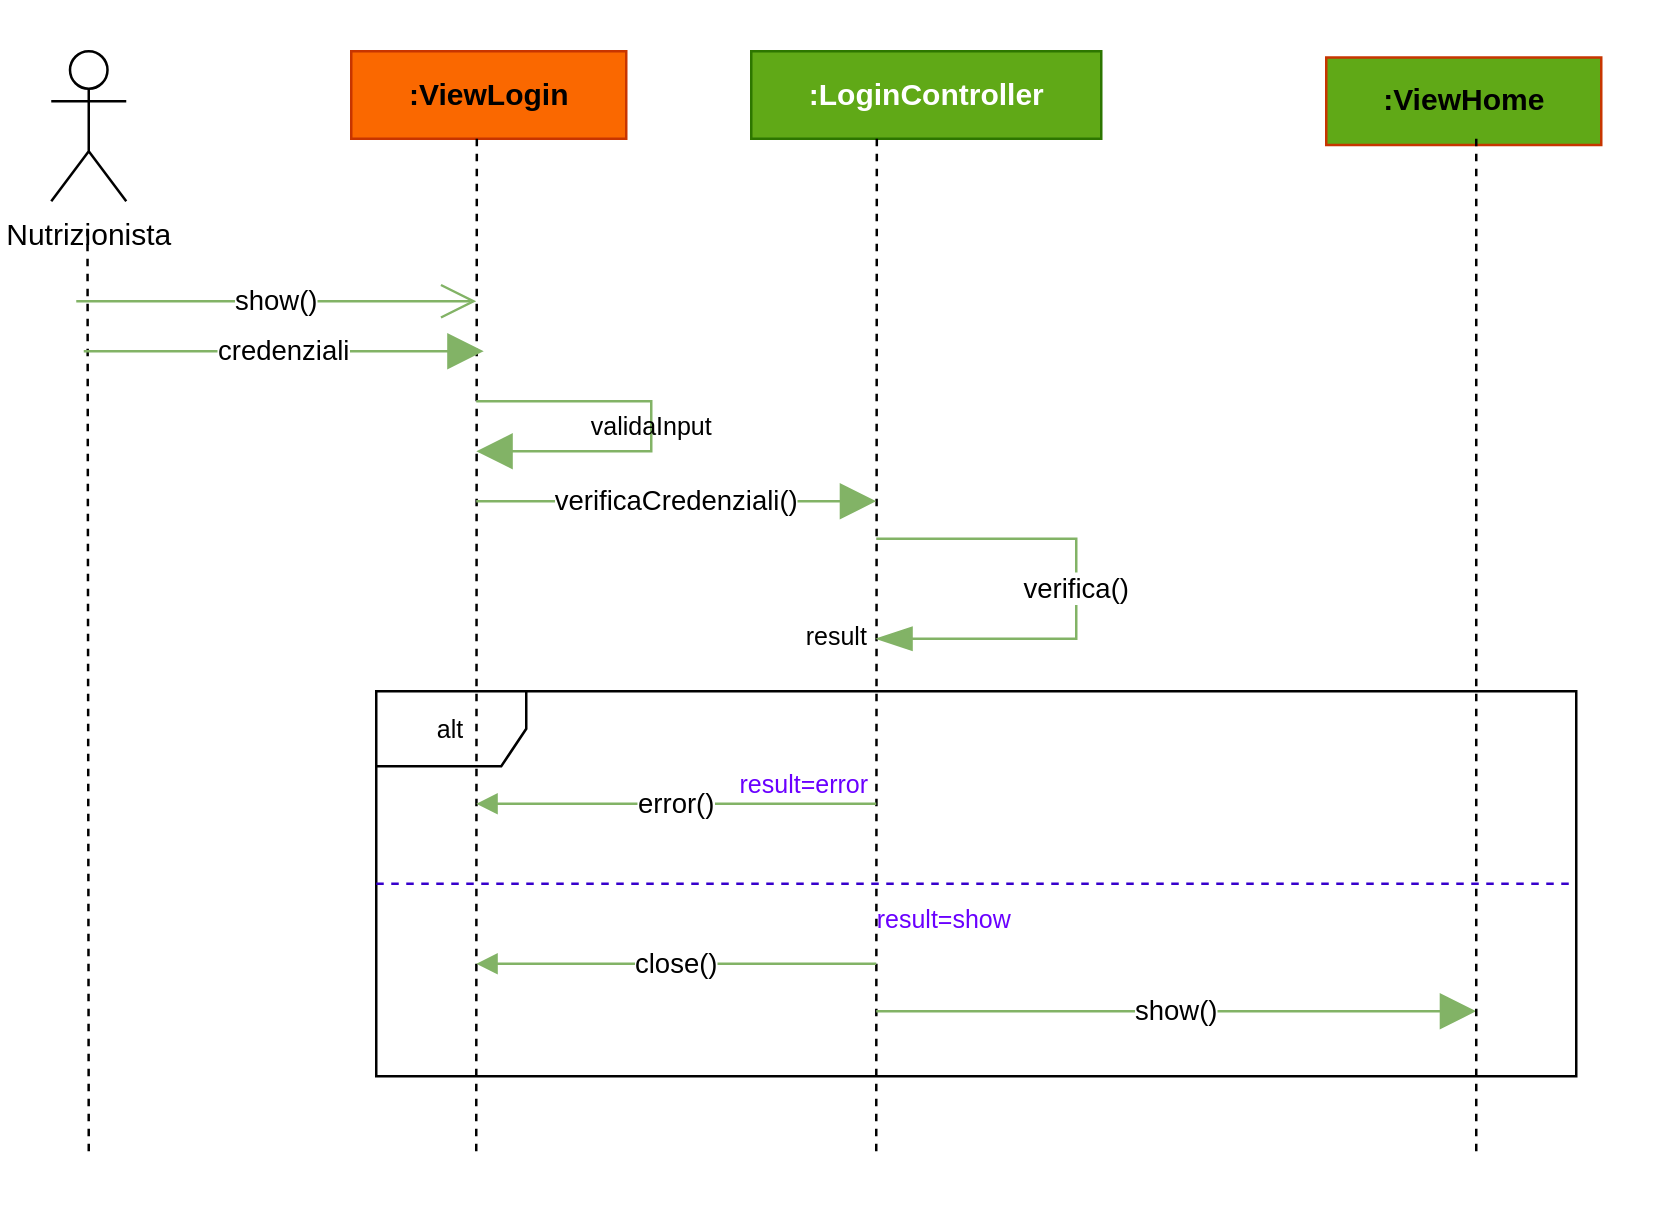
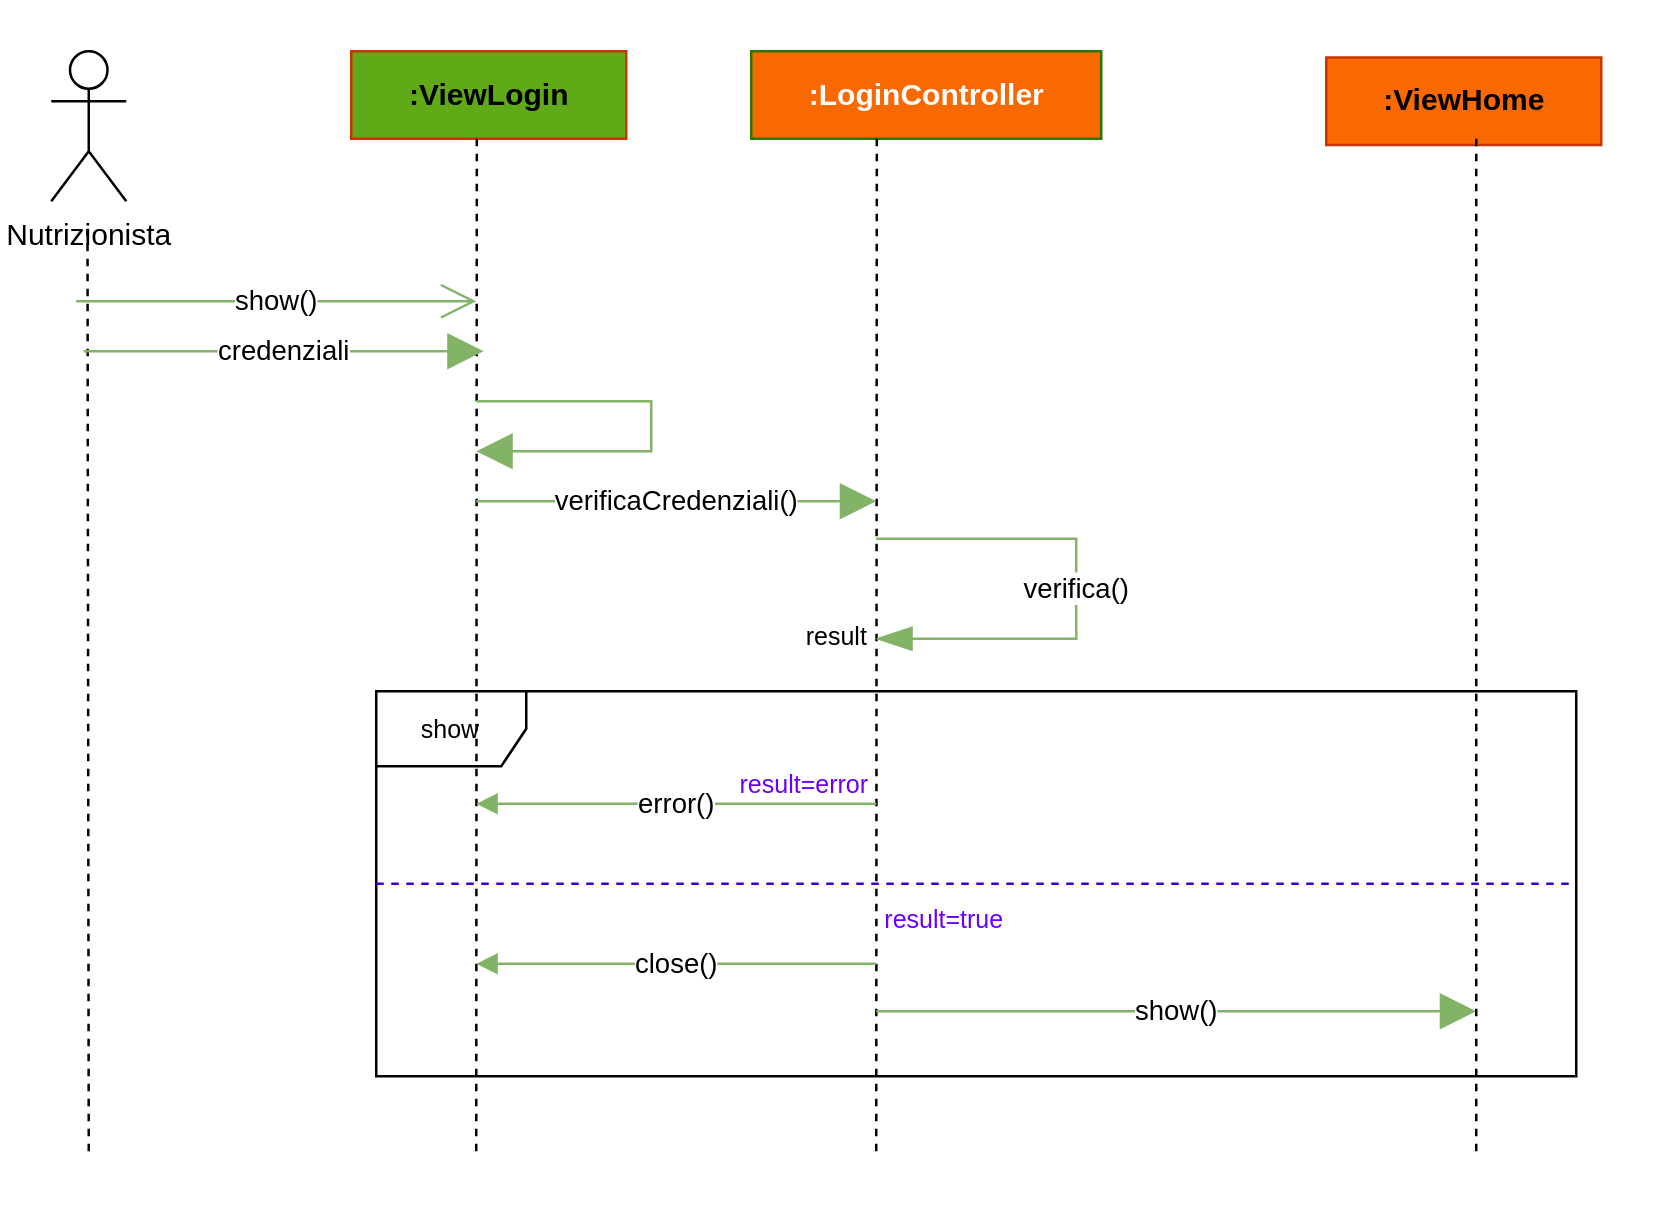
(489, 95) -> (489, 95)
(926, 95) -> (926, 95)
(1464, 101) -> (1464, 101)
(651, 426) -> none
(451, 729) -> (451, 729)
(945, 919) -> (945, 919)
